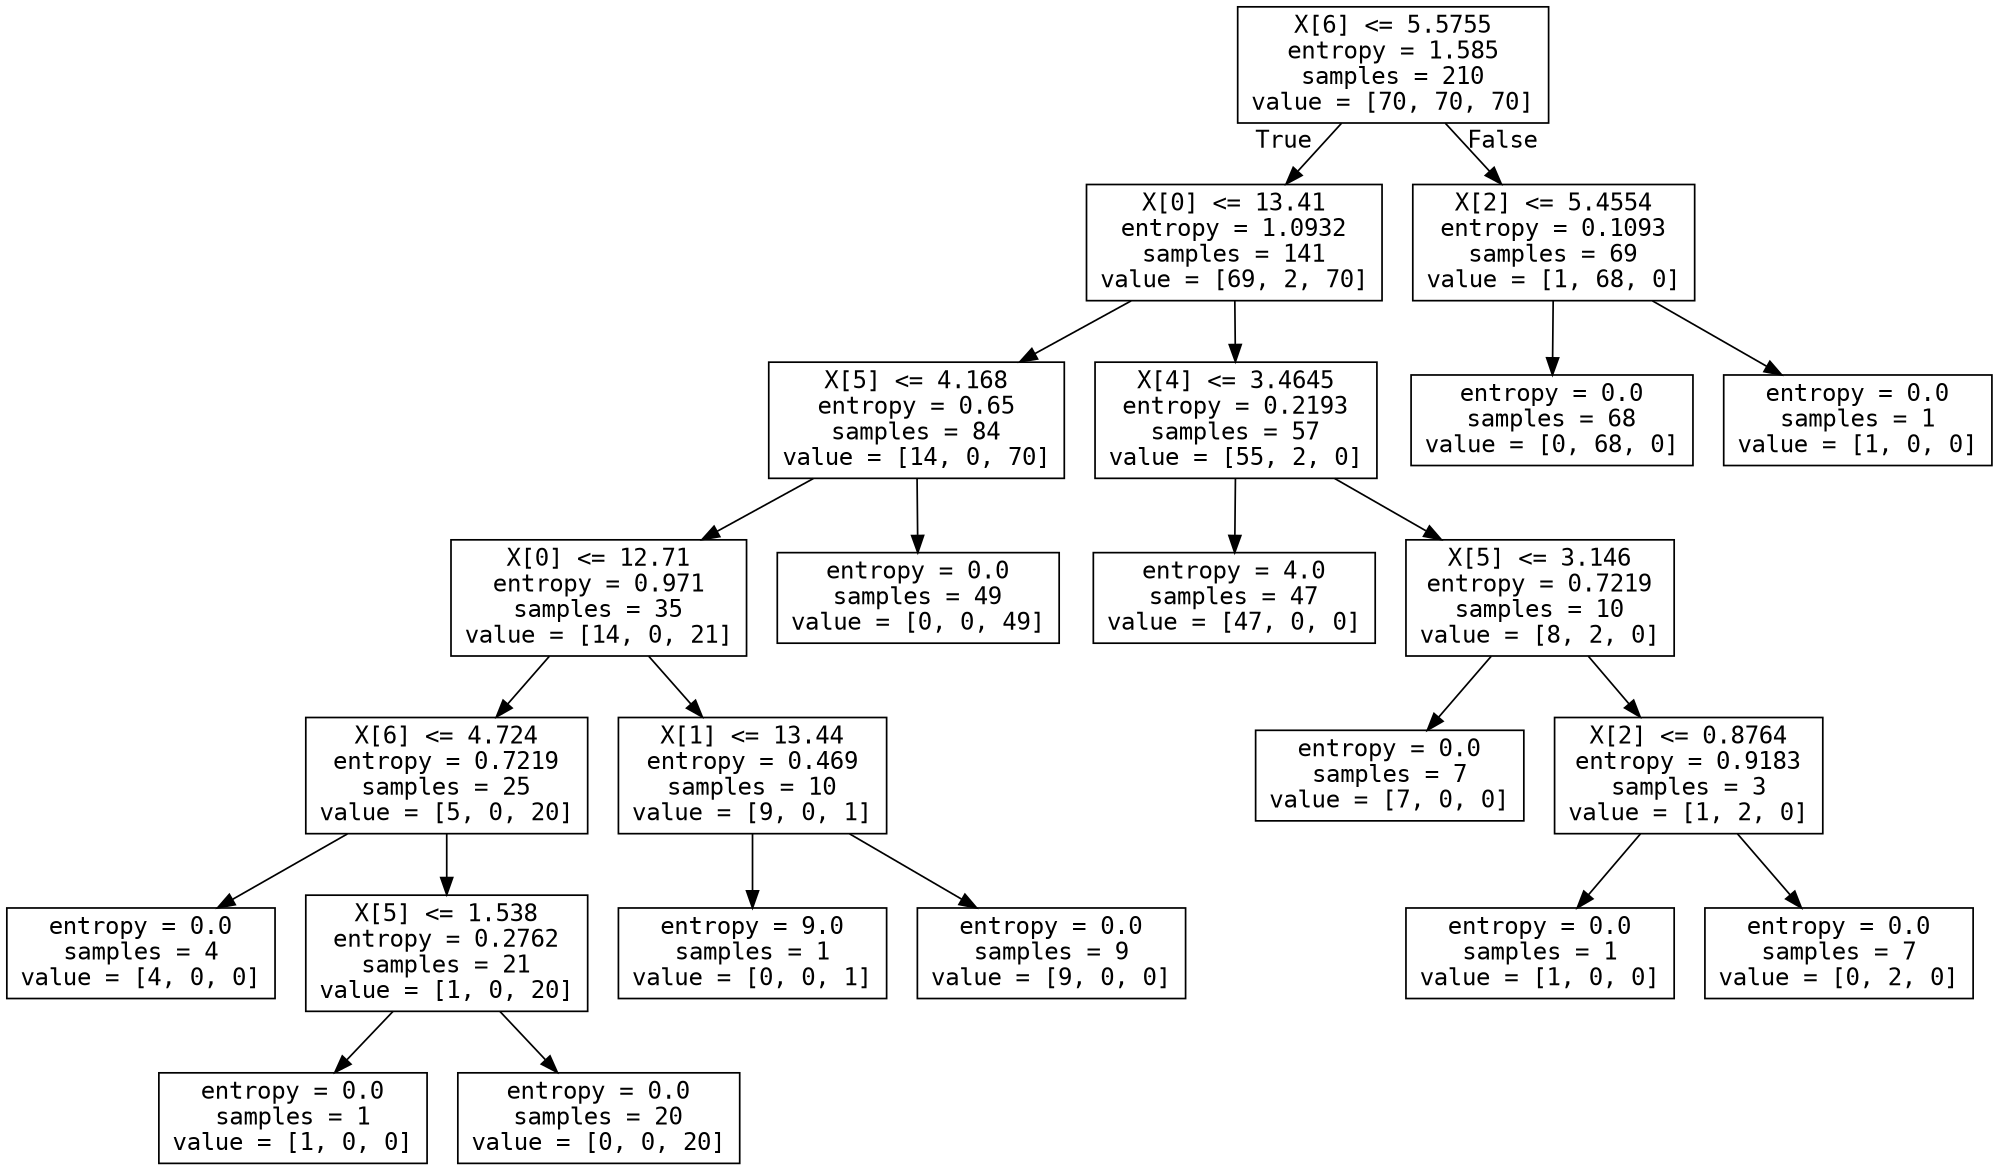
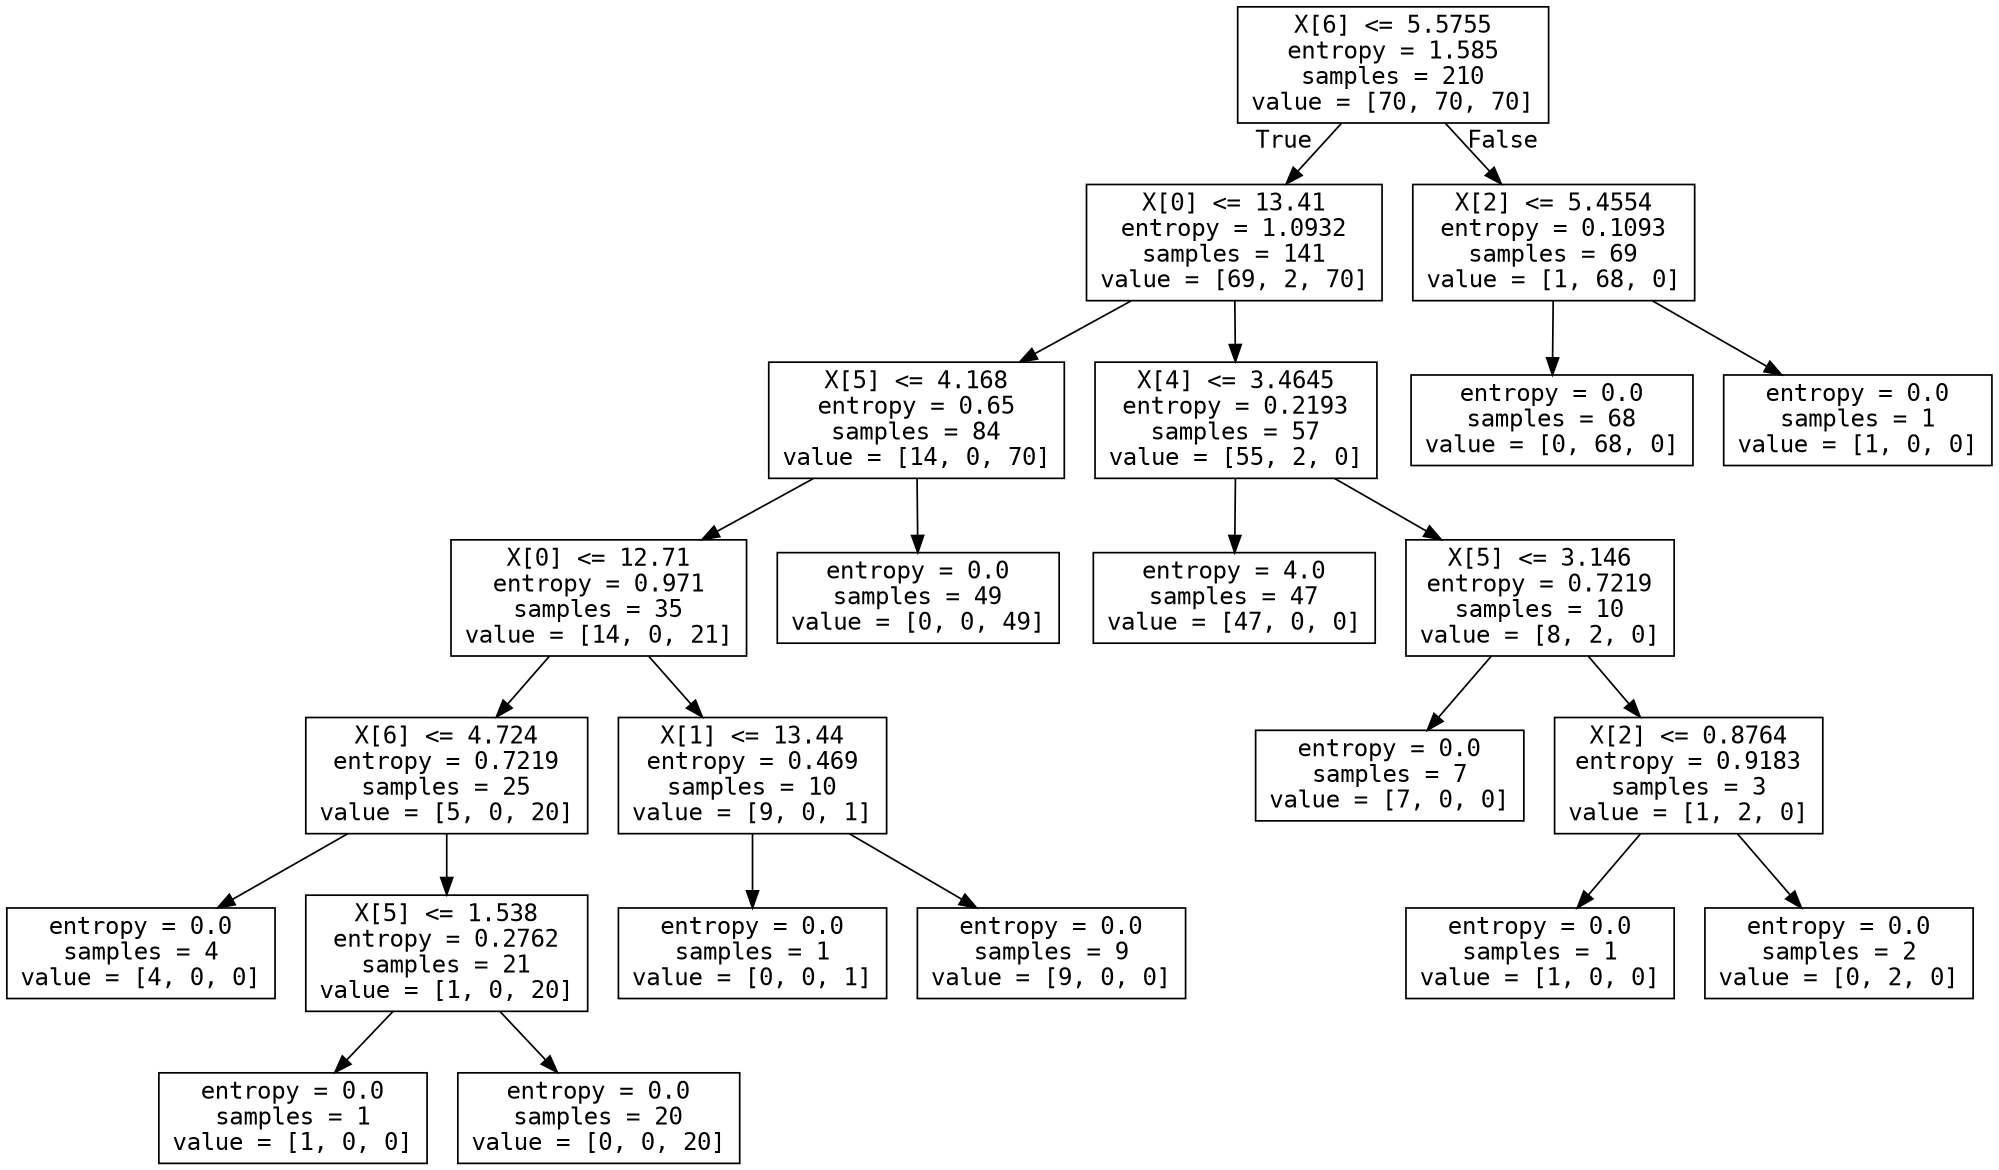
(753, 953) -> (753, 953)
(1839, 953) -> (1839, 953)
